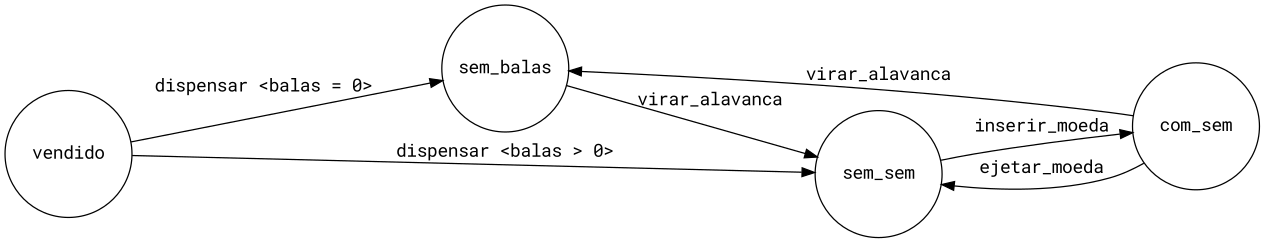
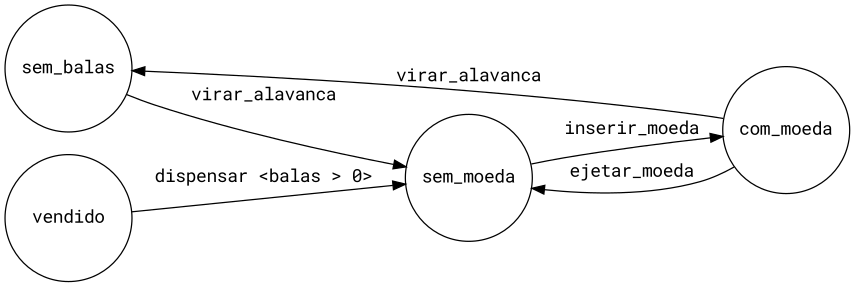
(281, 112) -> none
(1196, 126) -> (786, 130)
(879, 174) -> (469, 178)
